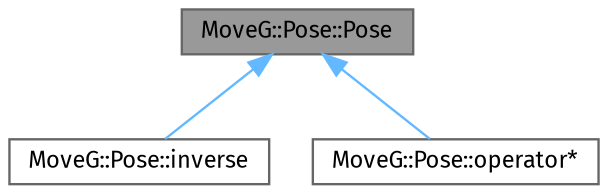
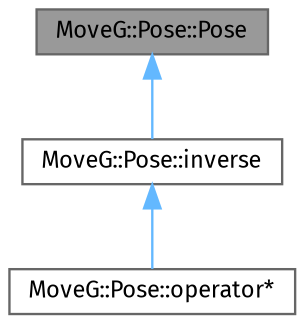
(386, 104) -> (152, 239)
